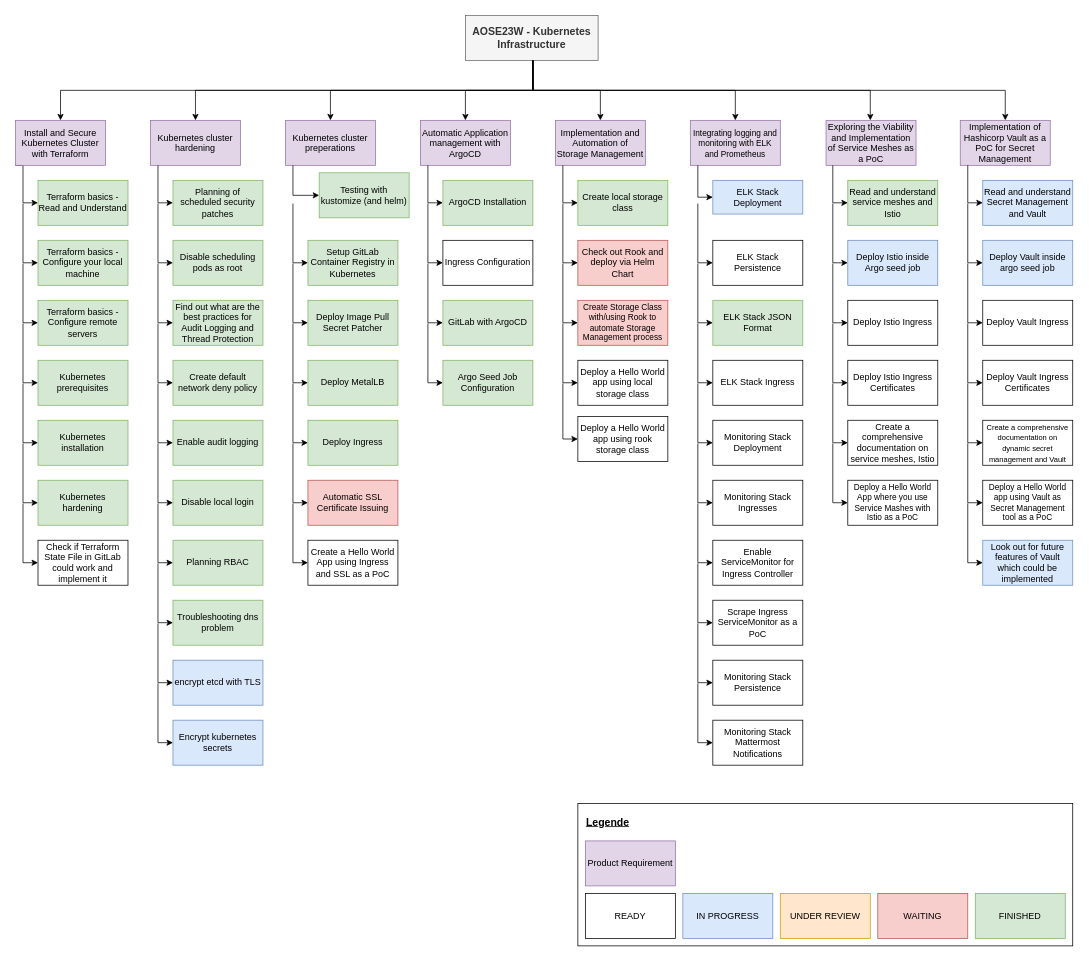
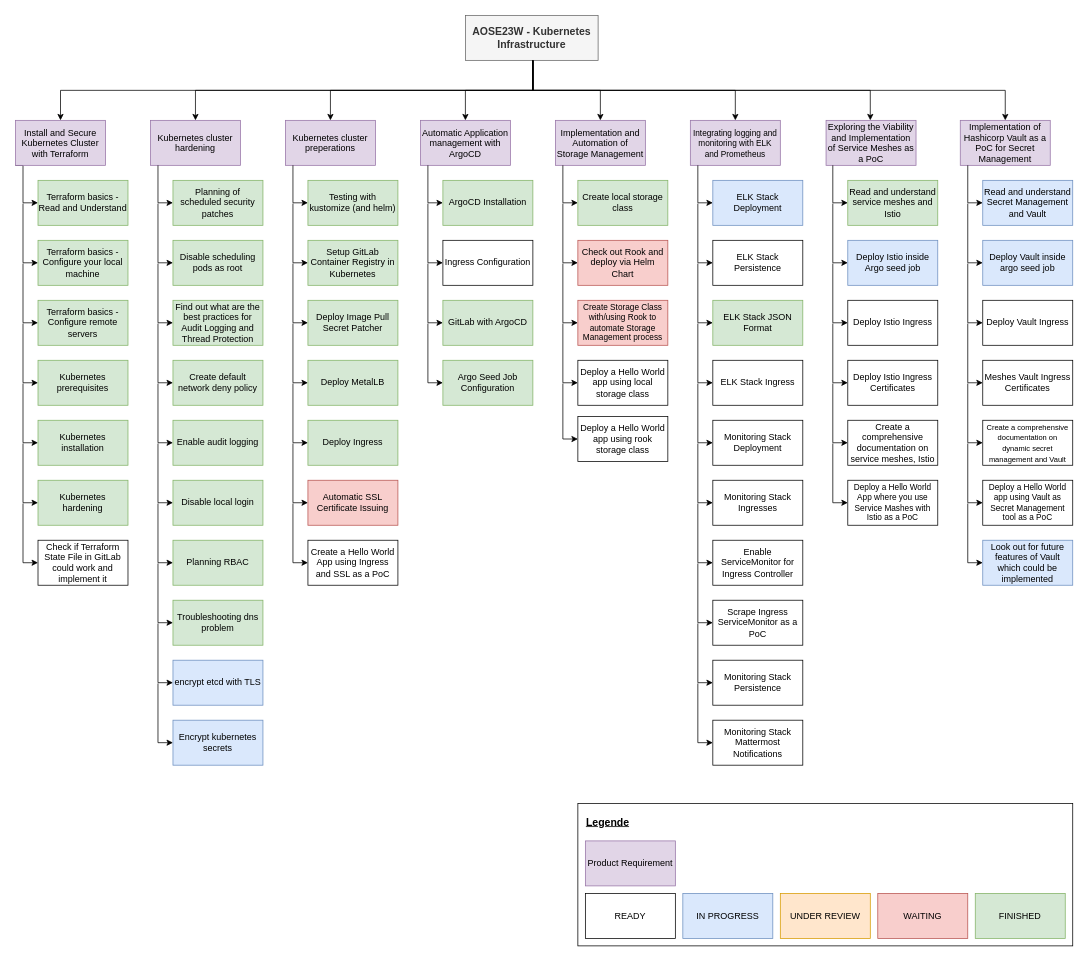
(364, 195) -> (353, 203)
(758, 197) -> (758, 203)
(1028, 383) -> (1028, 383)
